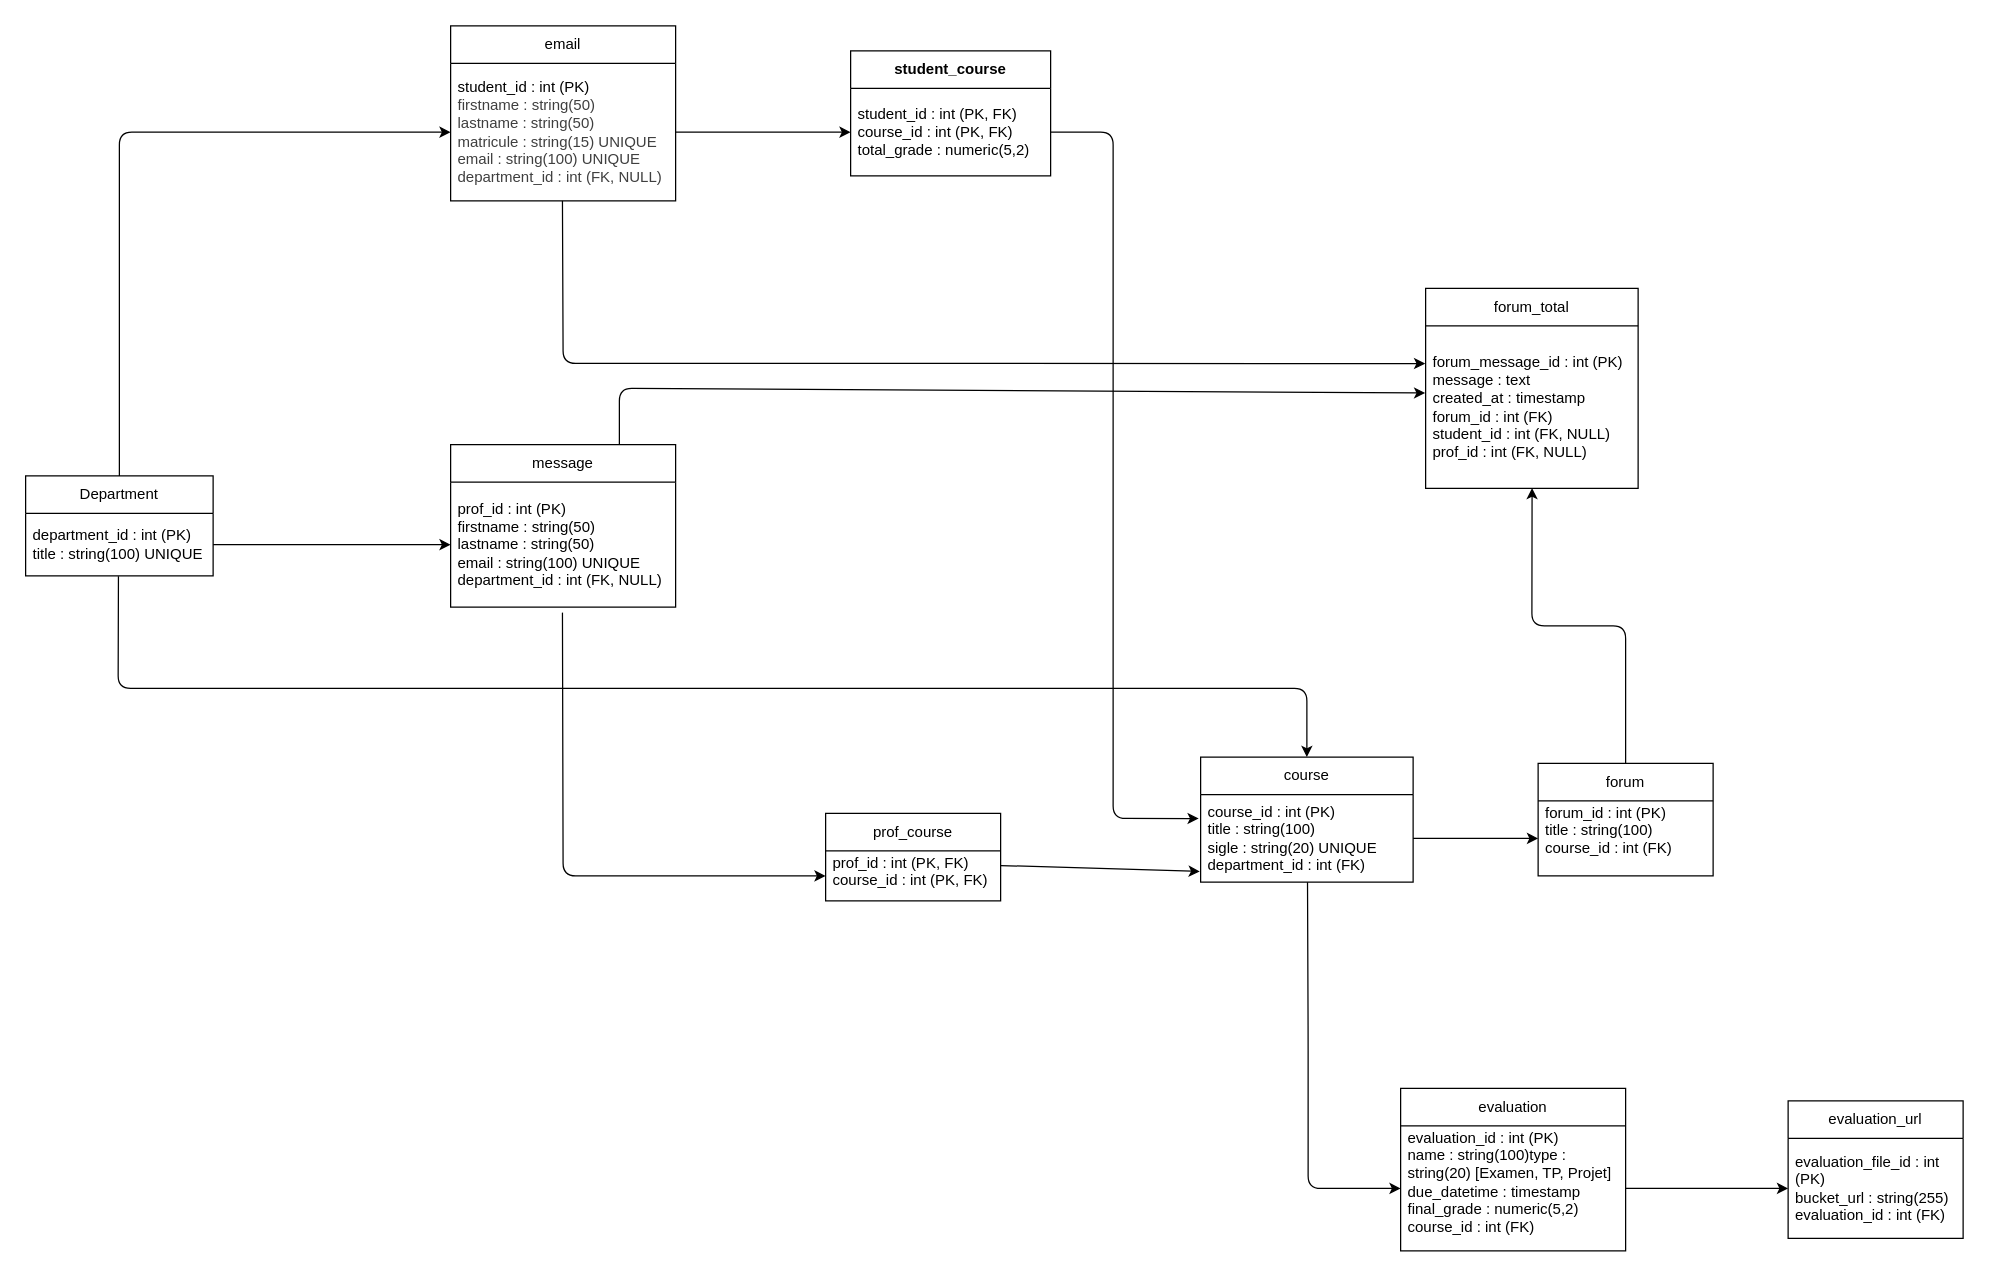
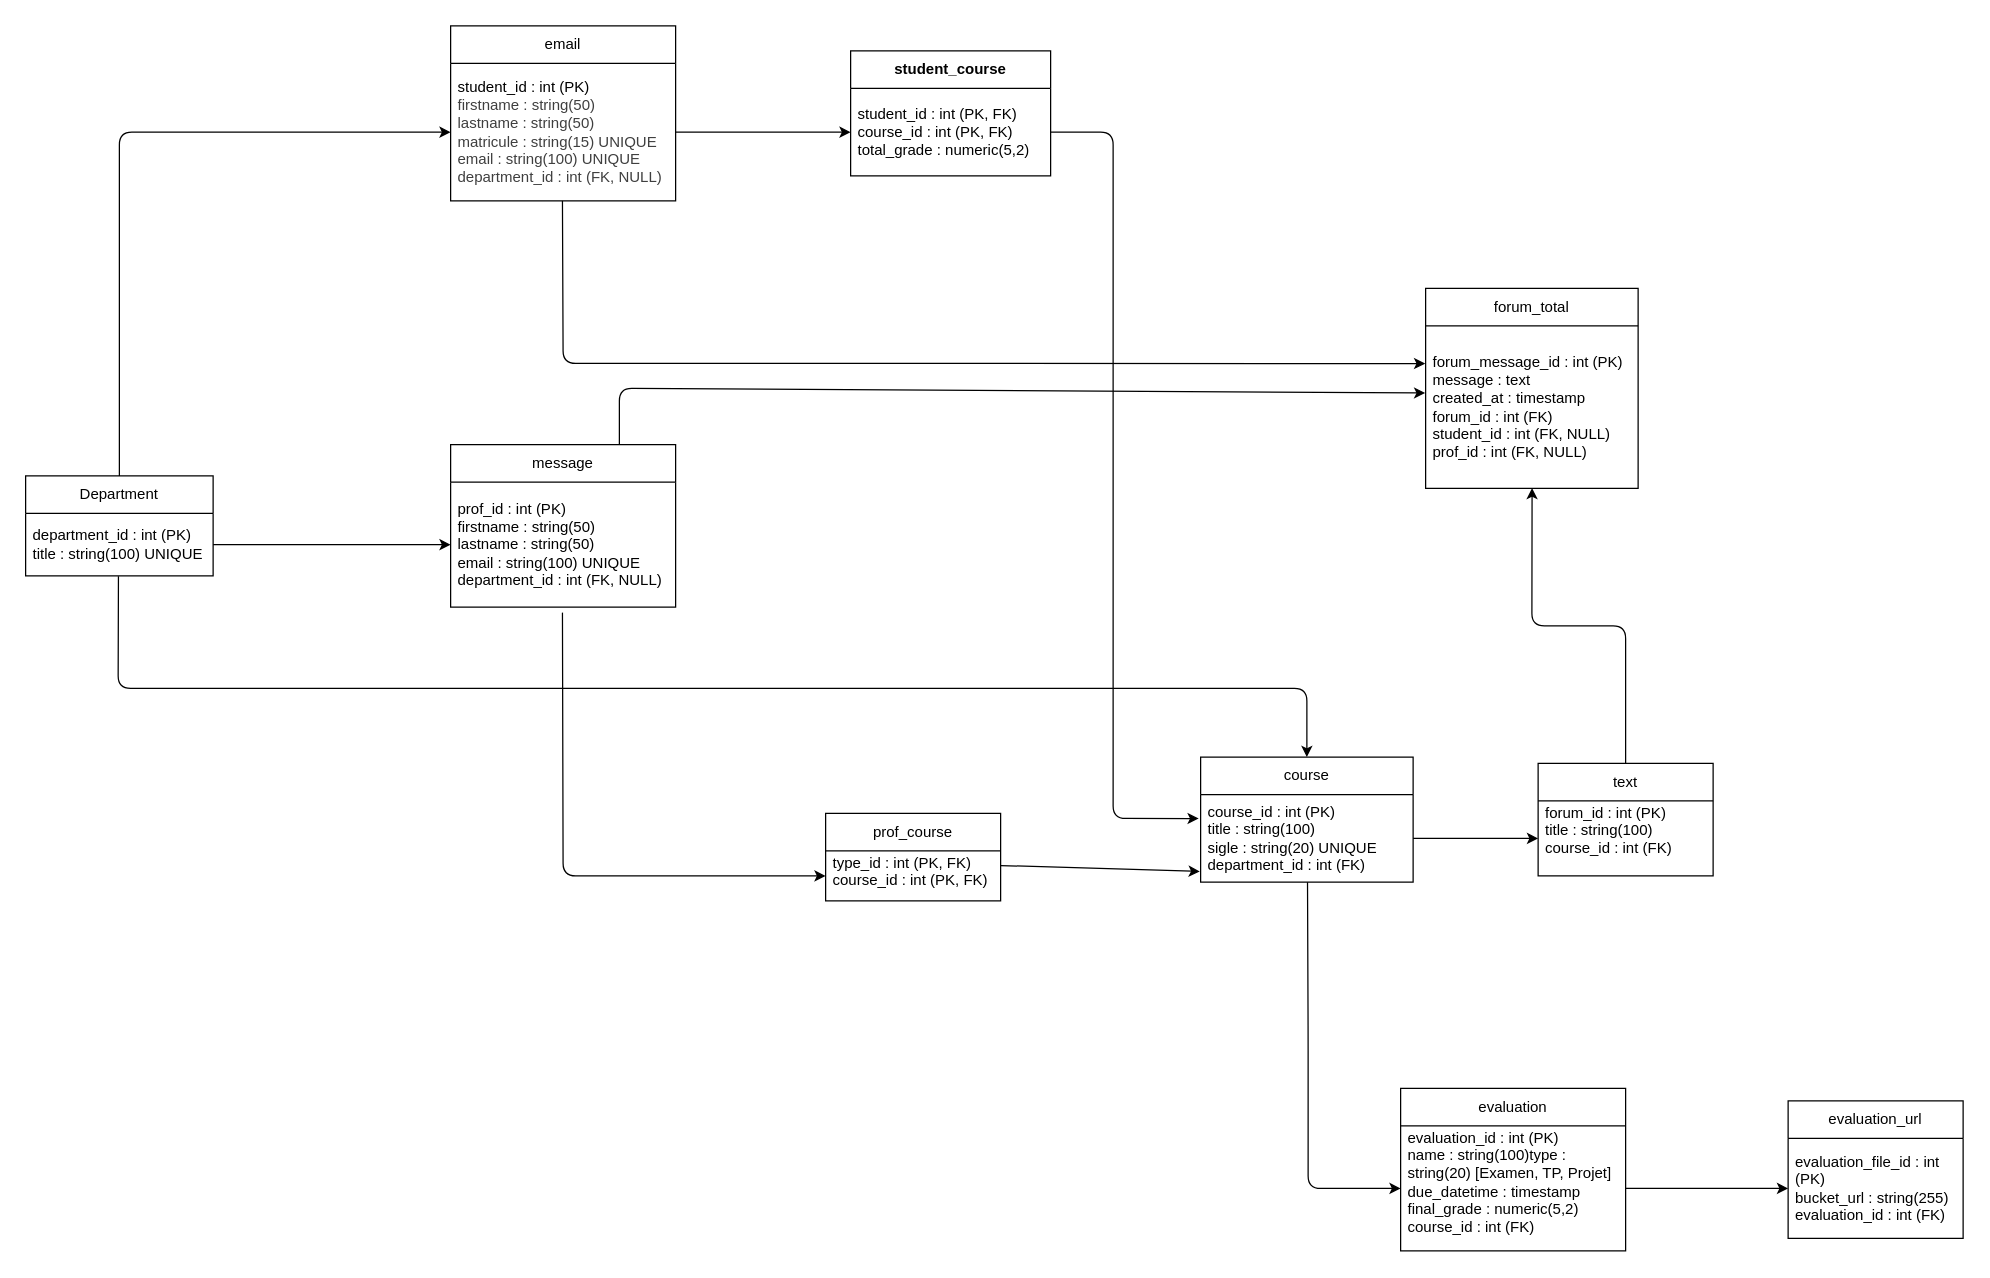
(1626, 782) -> (1626, 782)
(914, 876) -> (914, 876)
